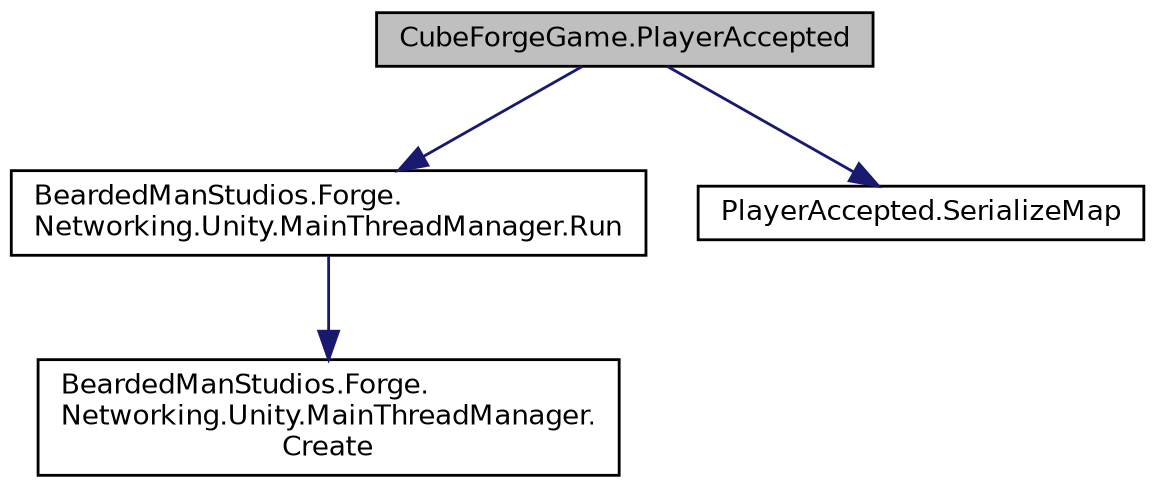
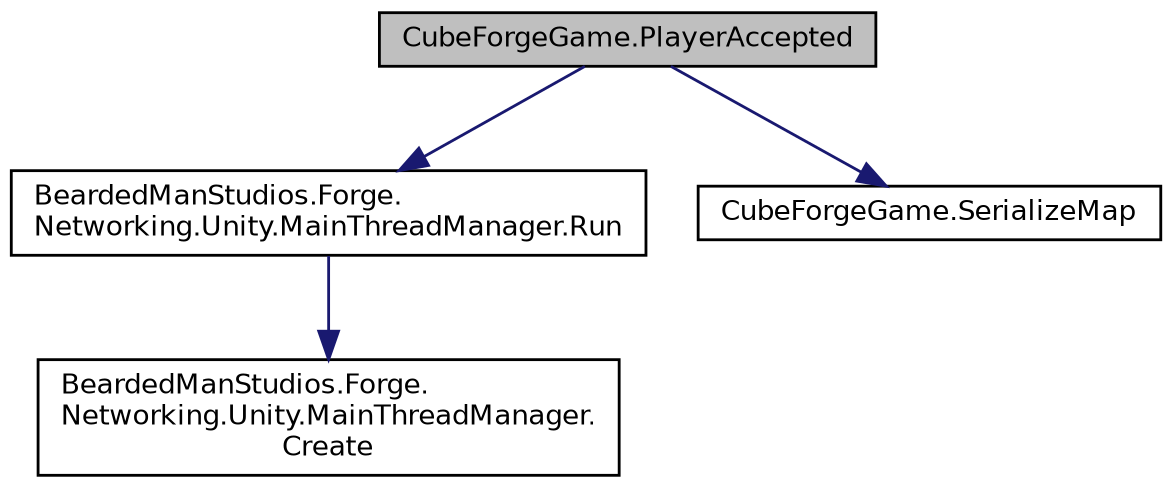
(921, 213) -> (929, 213)
